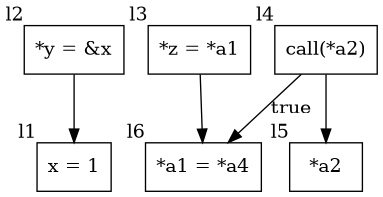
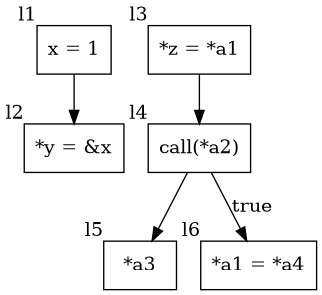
(74, 102) -> (74, 92)
(201, 102) -> (199, 92)
(326, 167) -> (140, 265)
